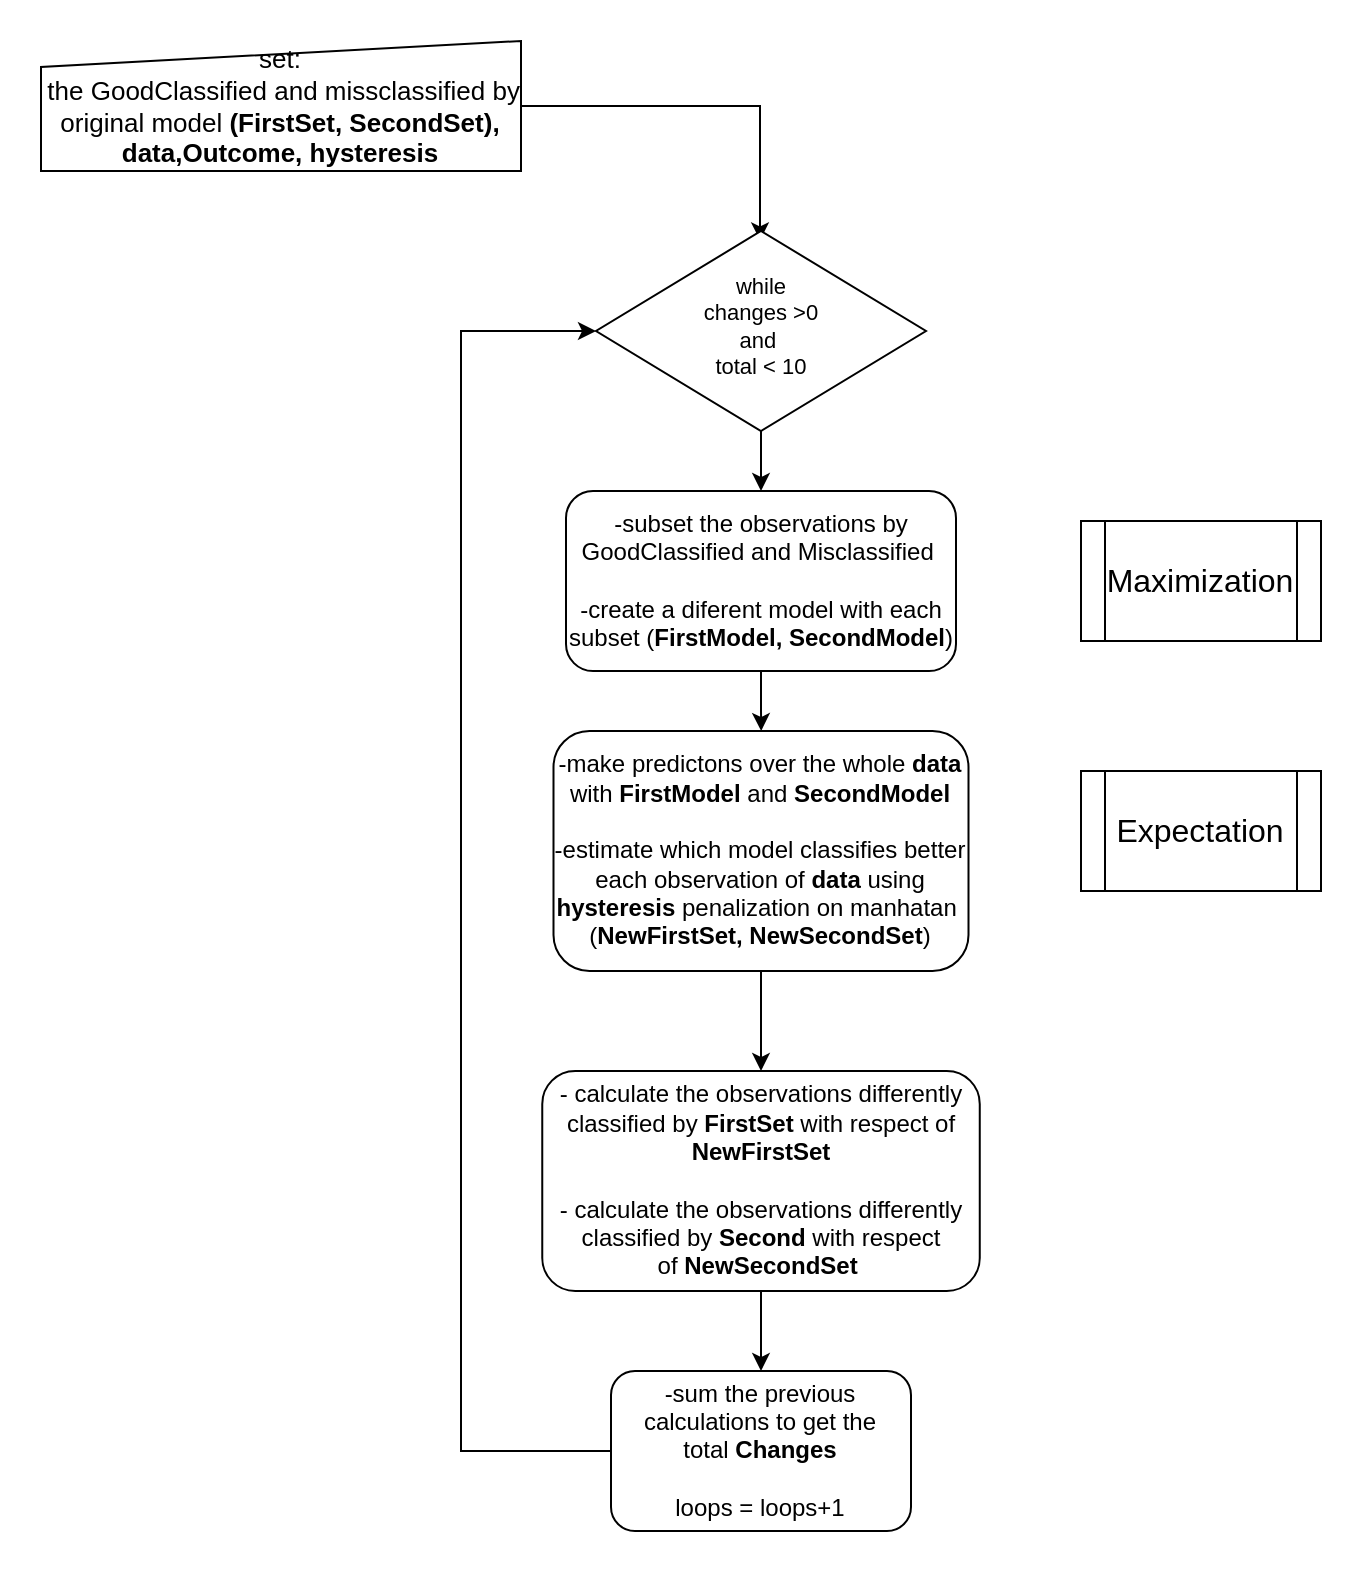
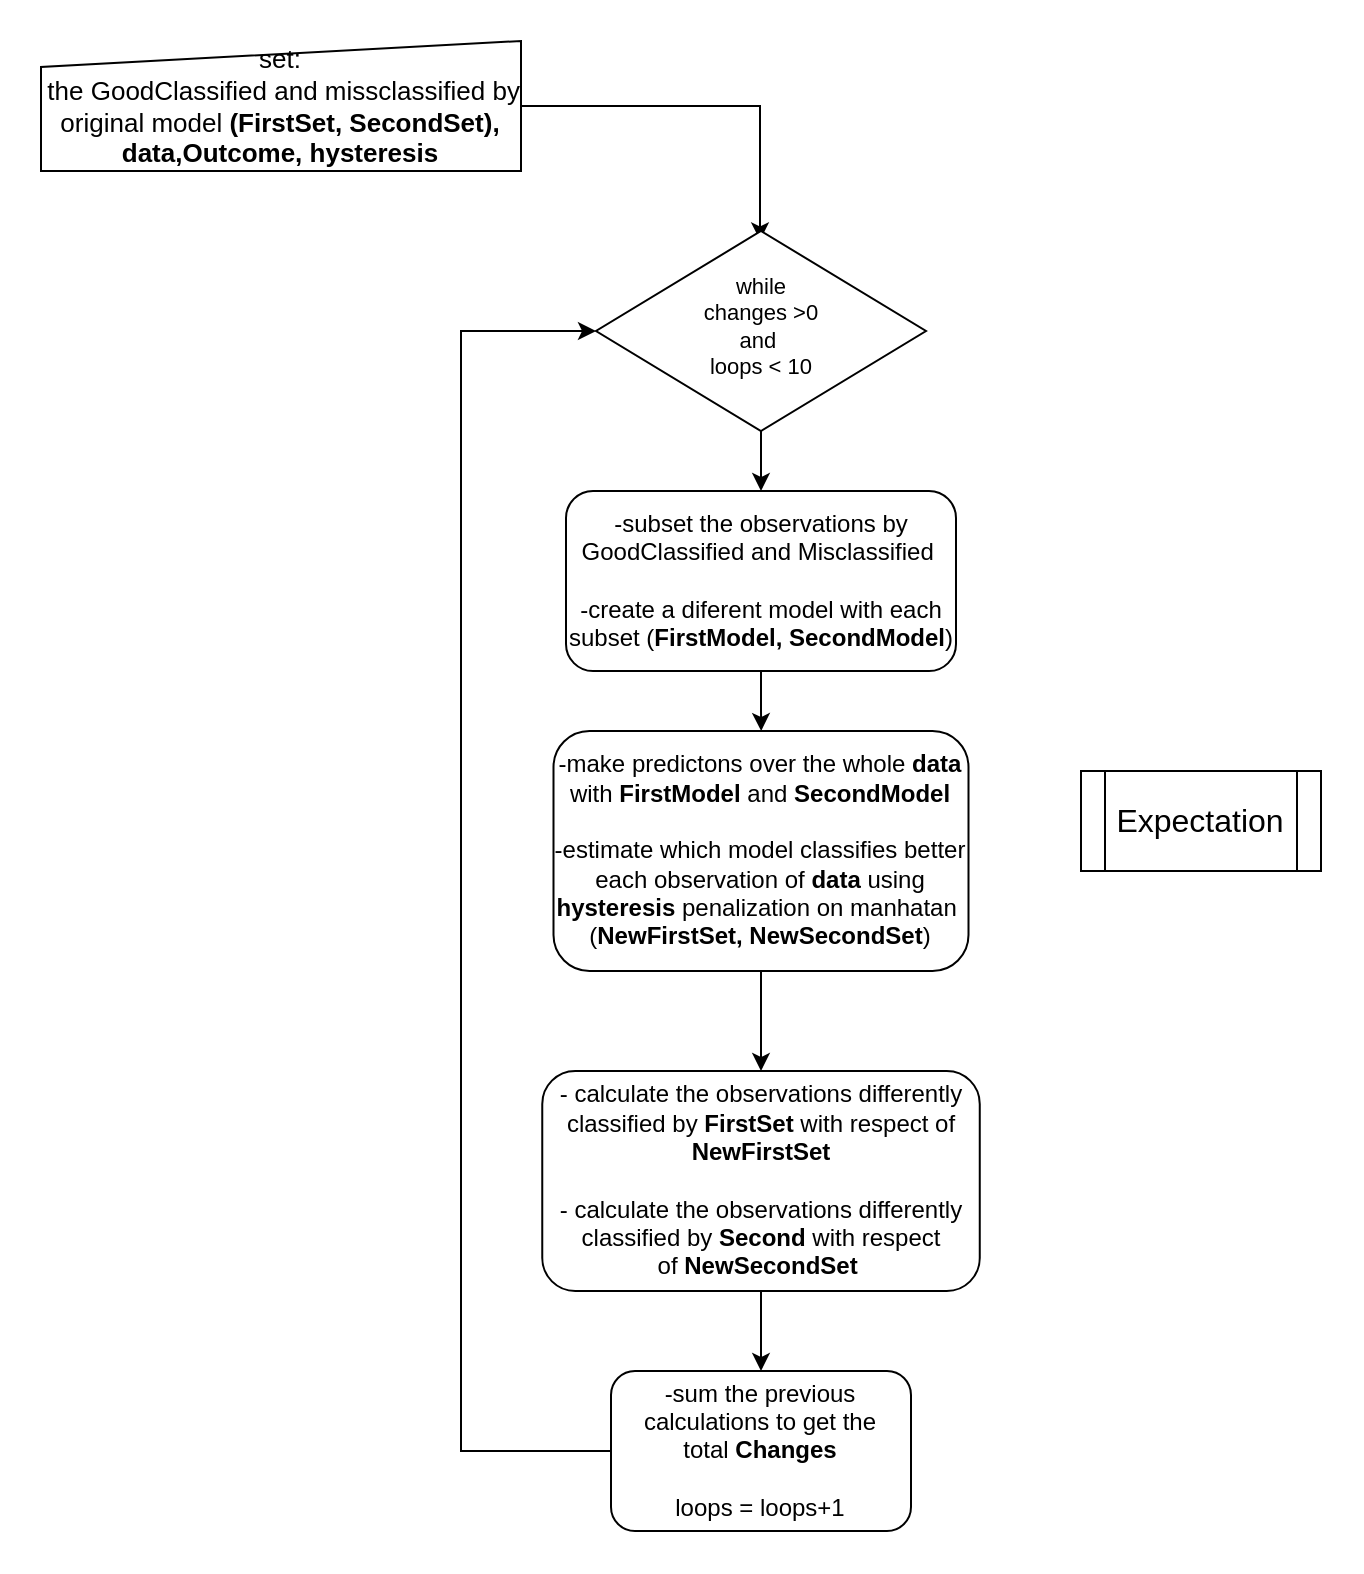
(762, 327) -> (762, 327)
(1201, 581) -> none
(1201, 831) -> (1201, 821)
